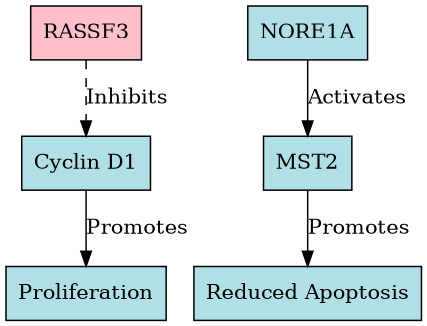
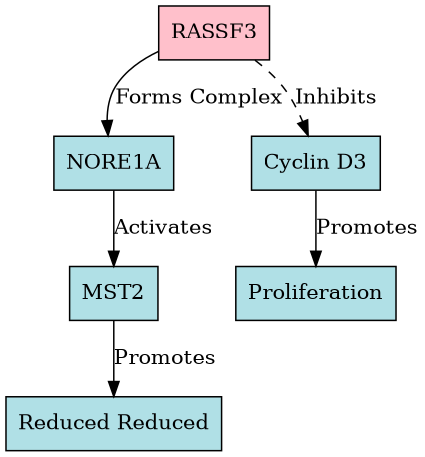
none -> (122, 78)
(86, 163) -> (316, 163)
(308, 293) -> (114, 424)
